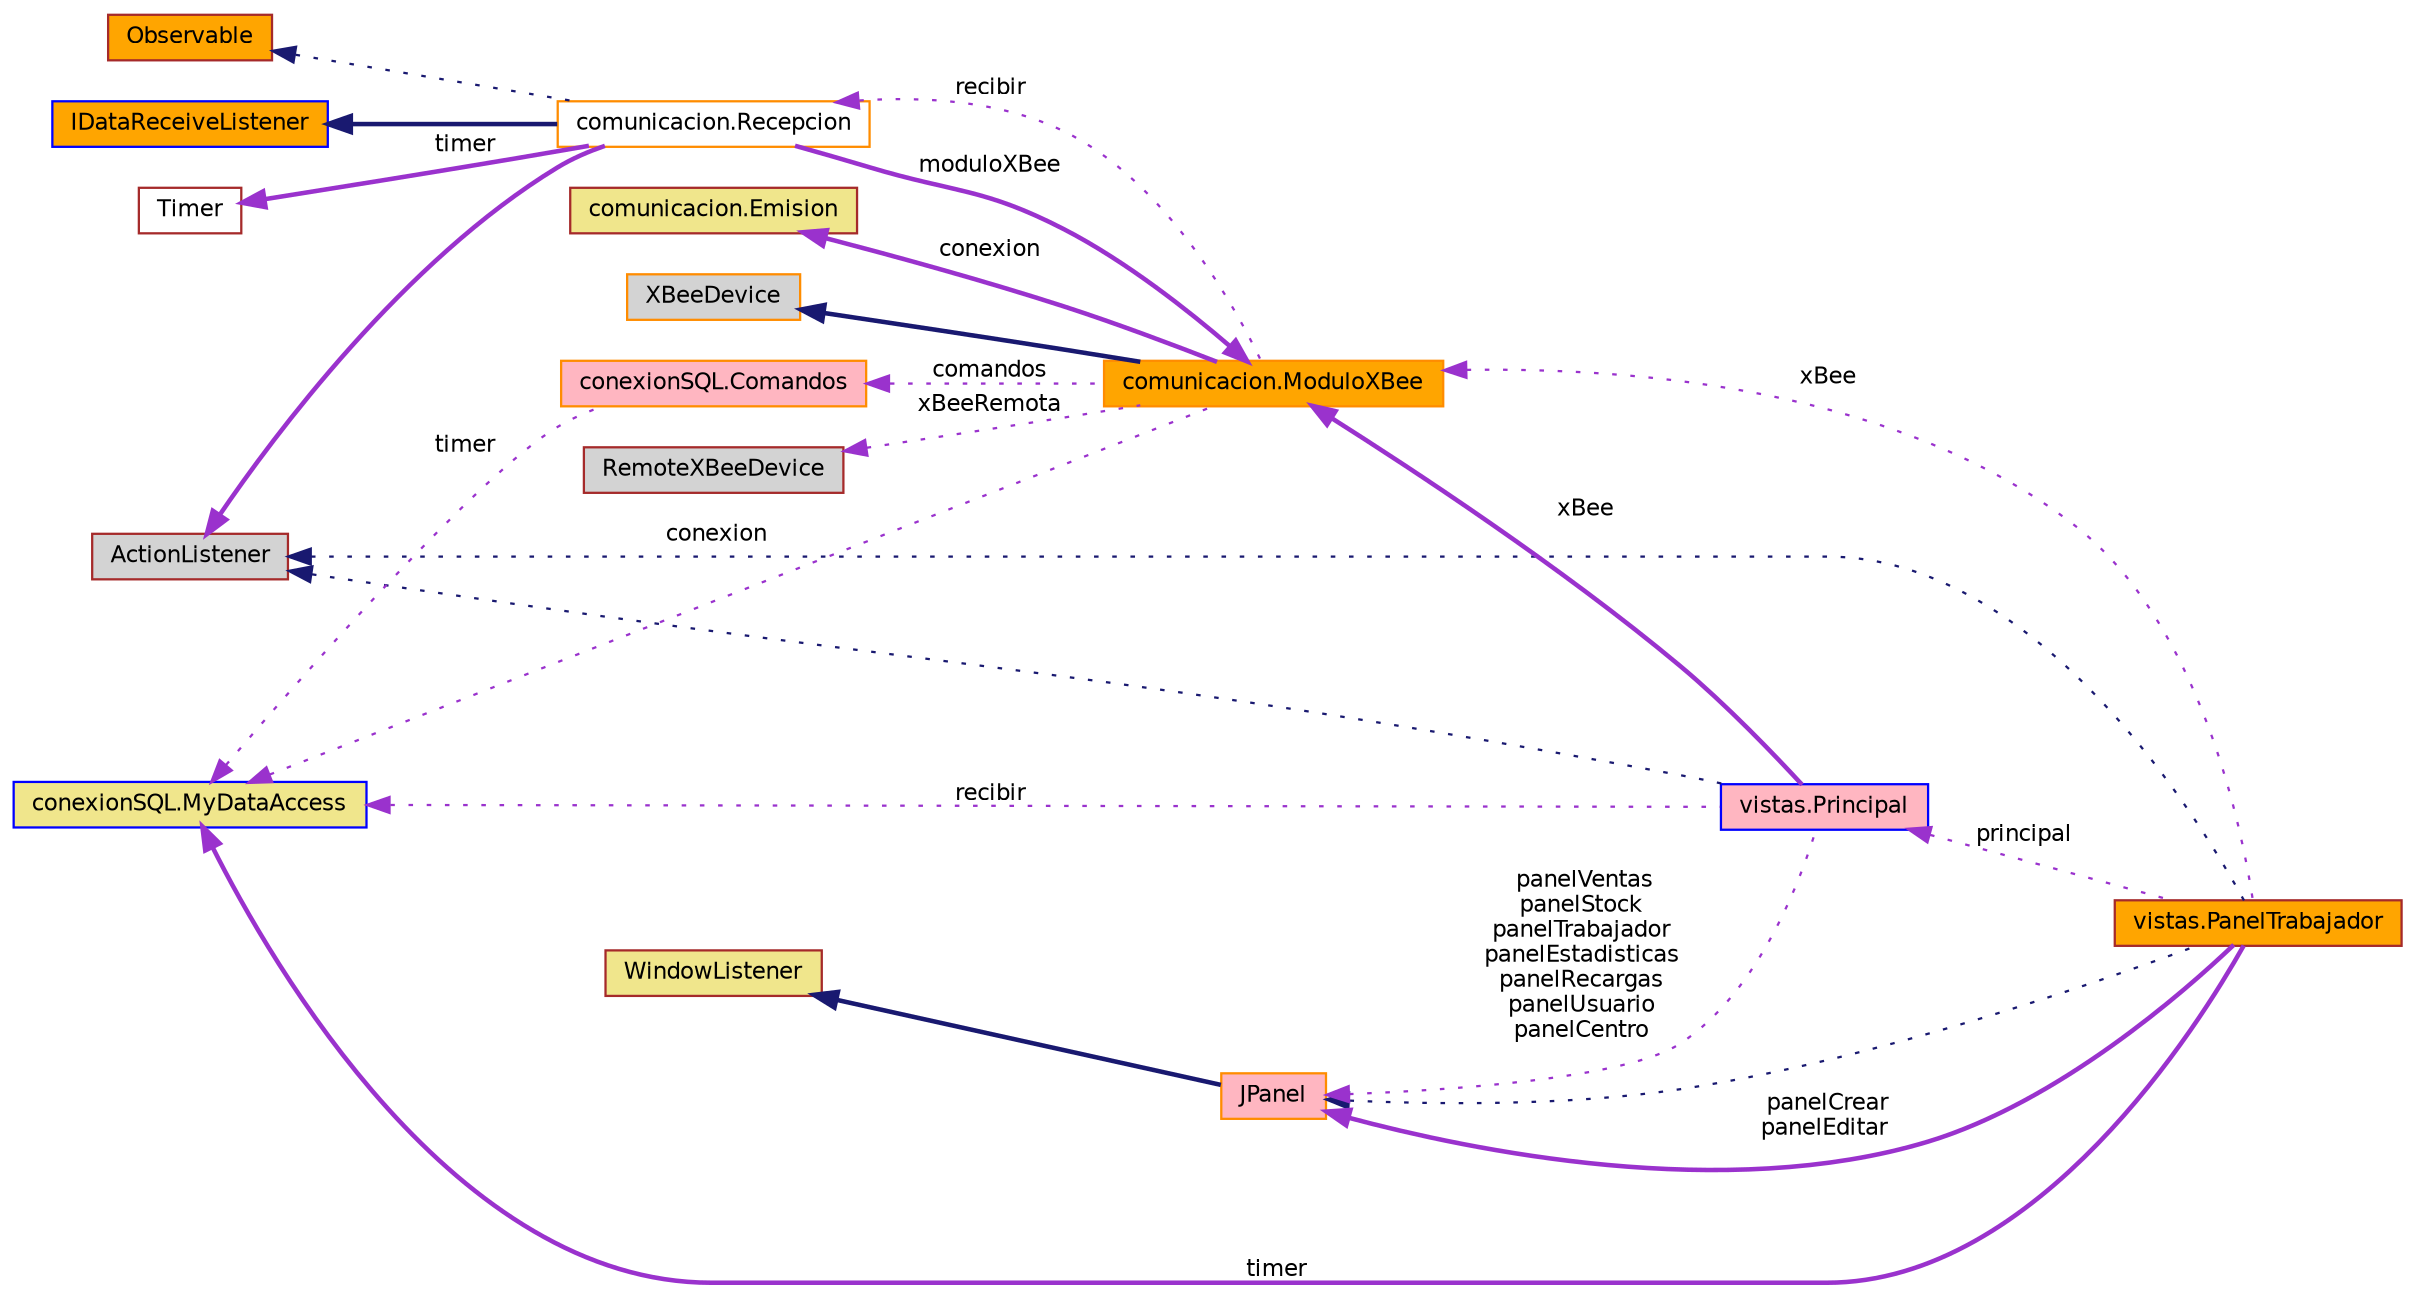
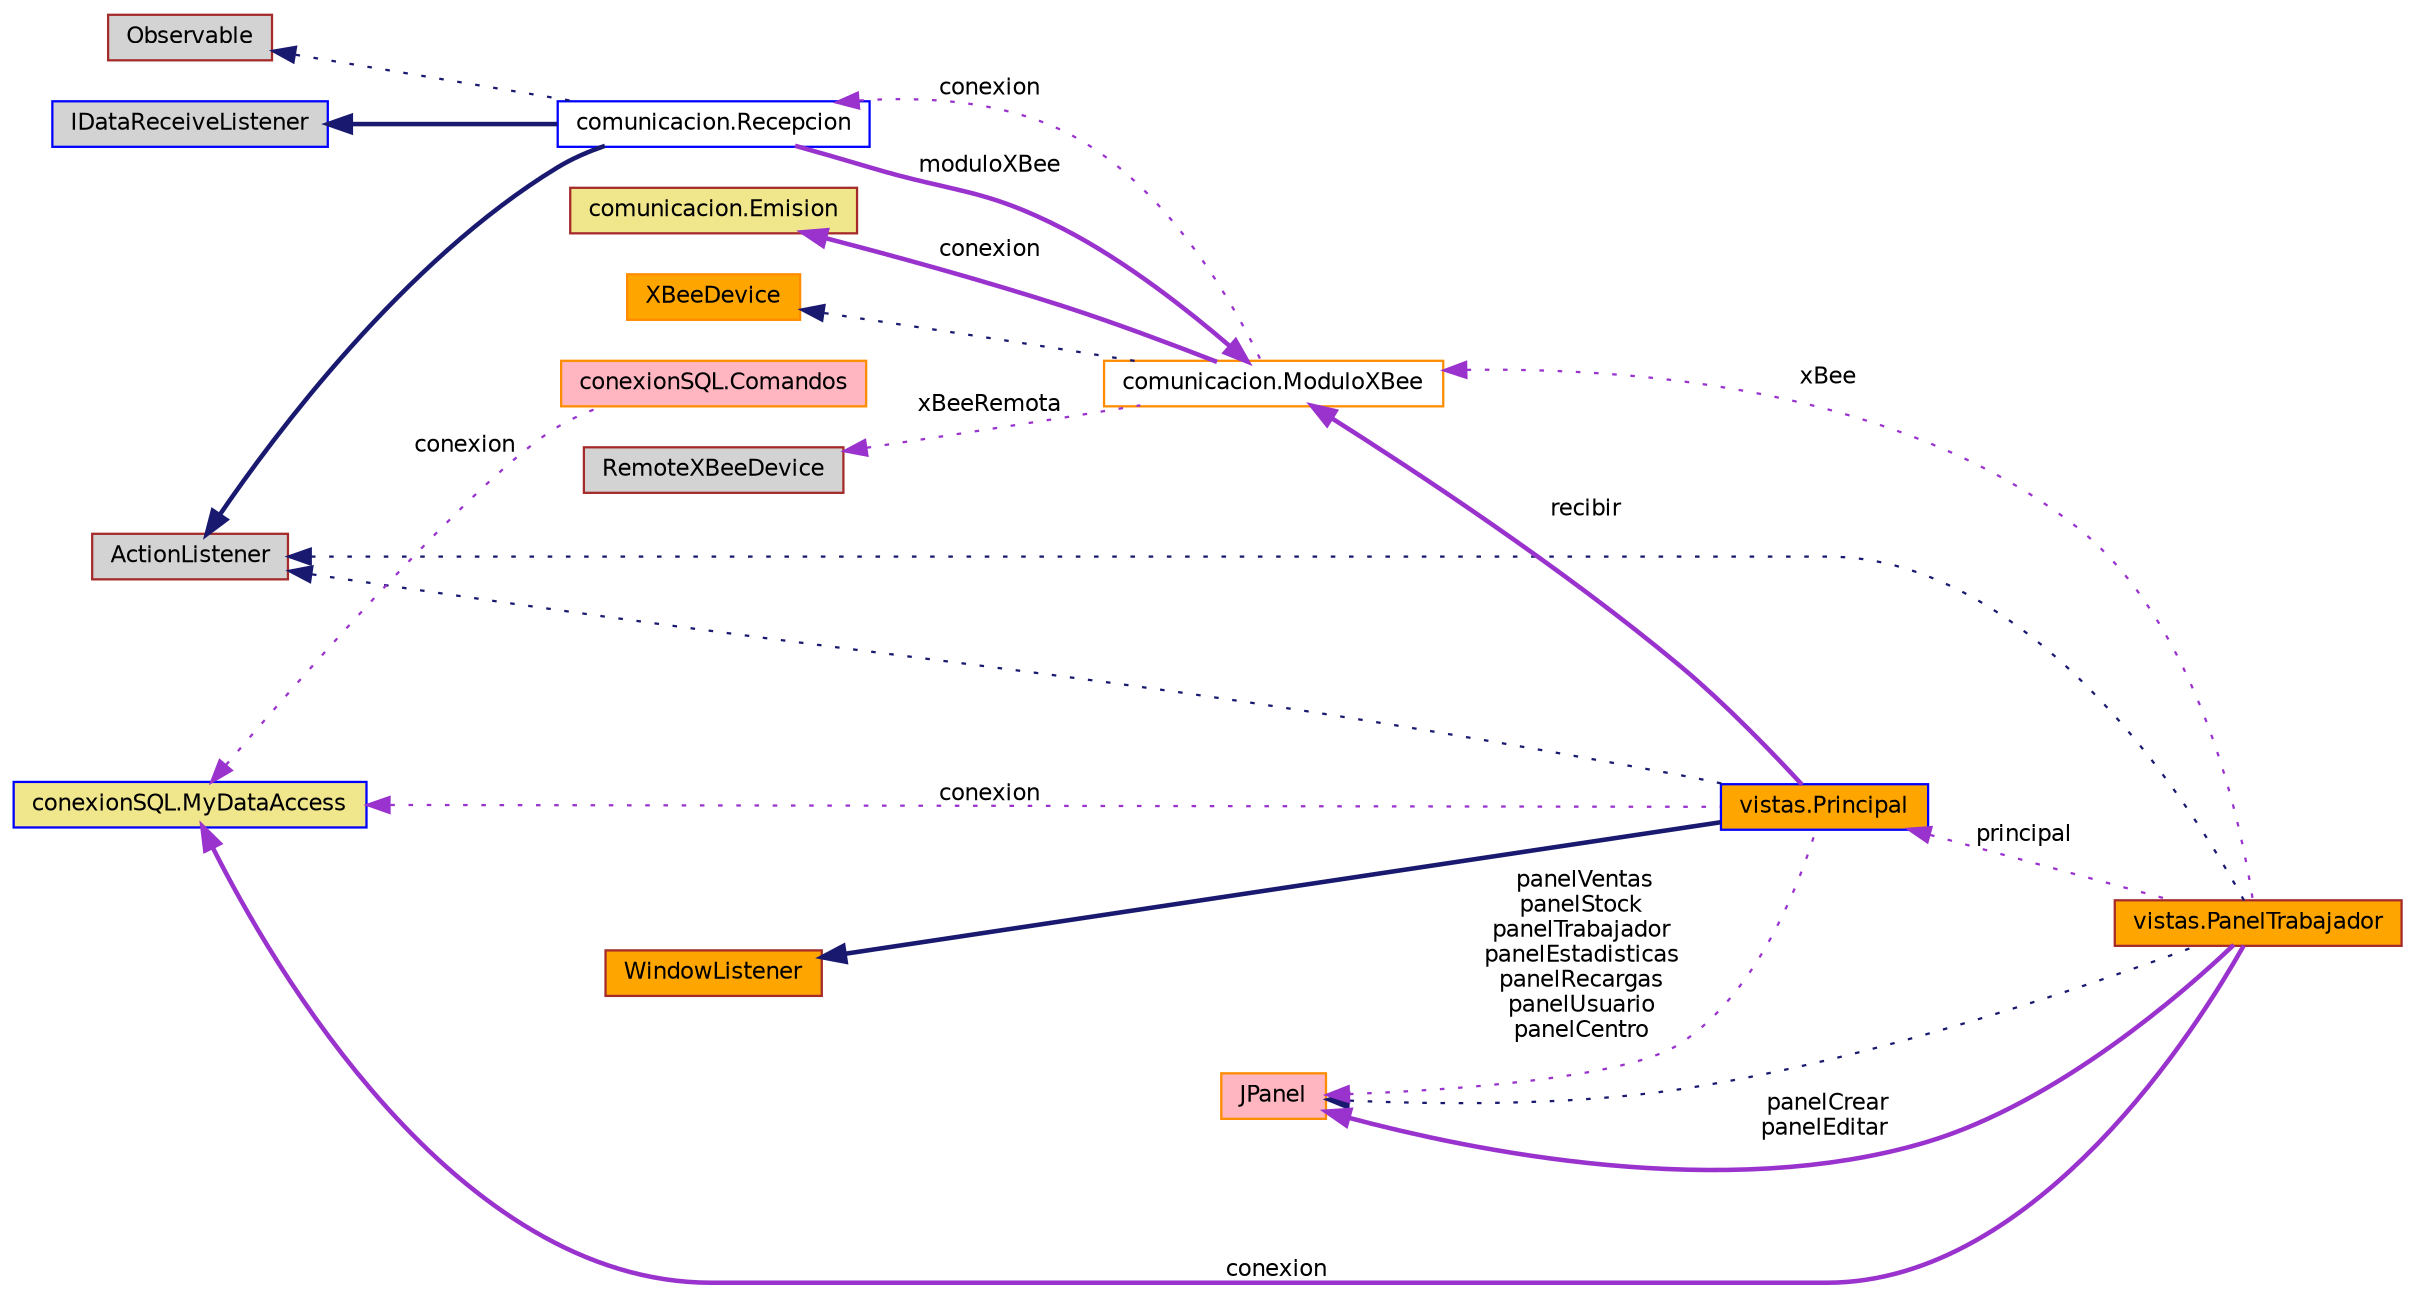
(190, 38) -> (190, 38)
(987, 89) -> (987, 89)
(190, 124) -> (190, 124)
(714, 124) -> (714, 124)
(190, 211) -> none
(714, 297) -> (714, 297)
(390, 306) -> (390, 306)
(982, 337) -> (982, 337)
(997, 384) -> none
(1274, 384) -> (1274, 384)
(462, 446) -> (462, 446)
(1582, 510) -> (1582, 510)
(743, 590) -> none
(987, 794) -> (987, 794)
(1825, 807) -> (1825, 807)
(714, 973) -> (714, 973)
(1029, 1042) -> (1283, 888)
(1274, 1270) -> (1274, 1270)
